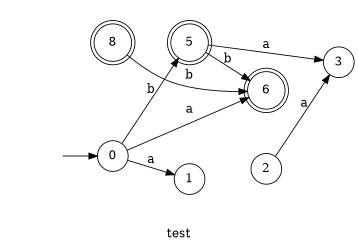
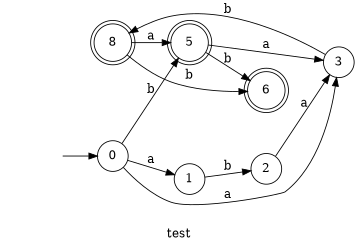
none -> (233, 18)
none -> (147, 43)
(184, 126) -> (258, 198)
none -> (224, 175)
